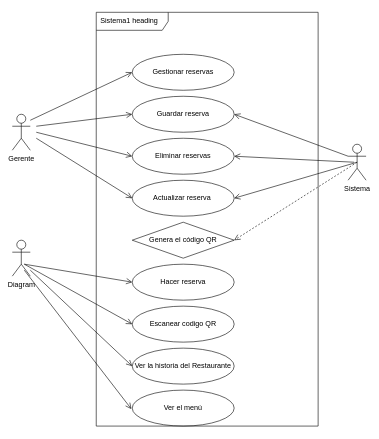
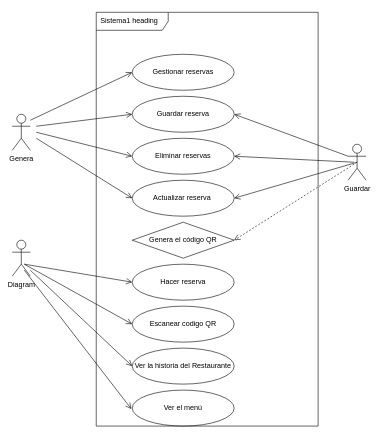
(22, 159) -> (22, 159)
(358, 189) -> (358, 189)
